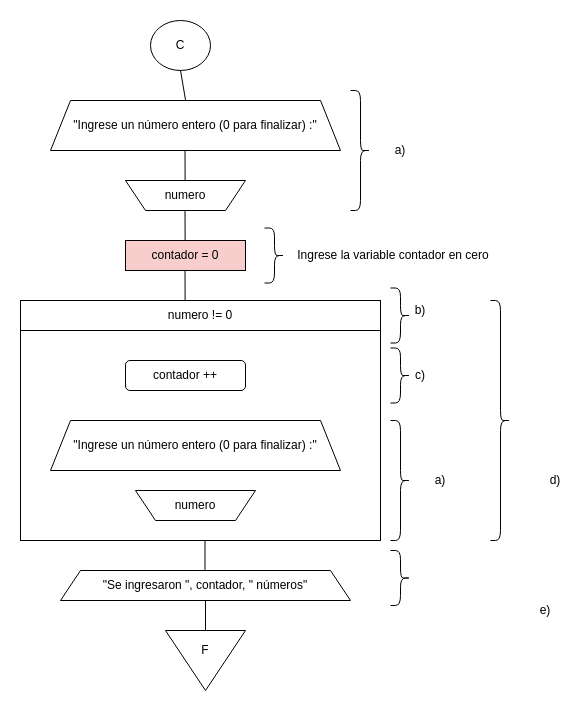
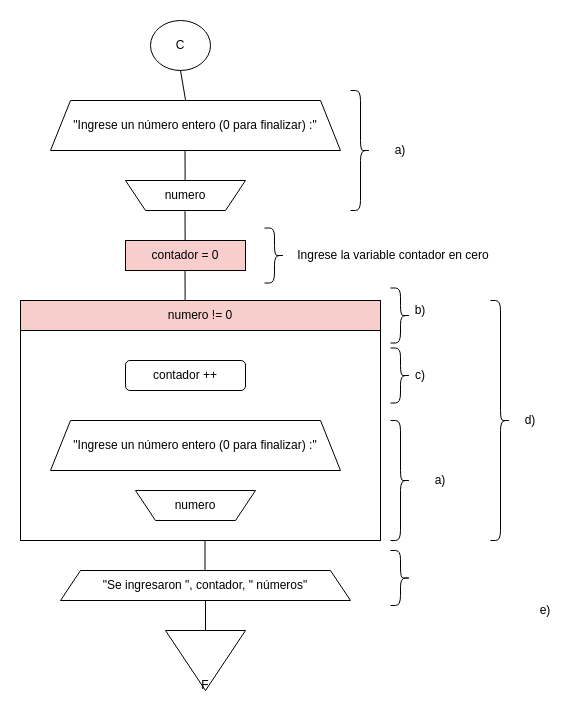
(201, 316) -> (201, 316)
(556, 481) -> (531, 421)
(206, 651) -> (206, 686)
